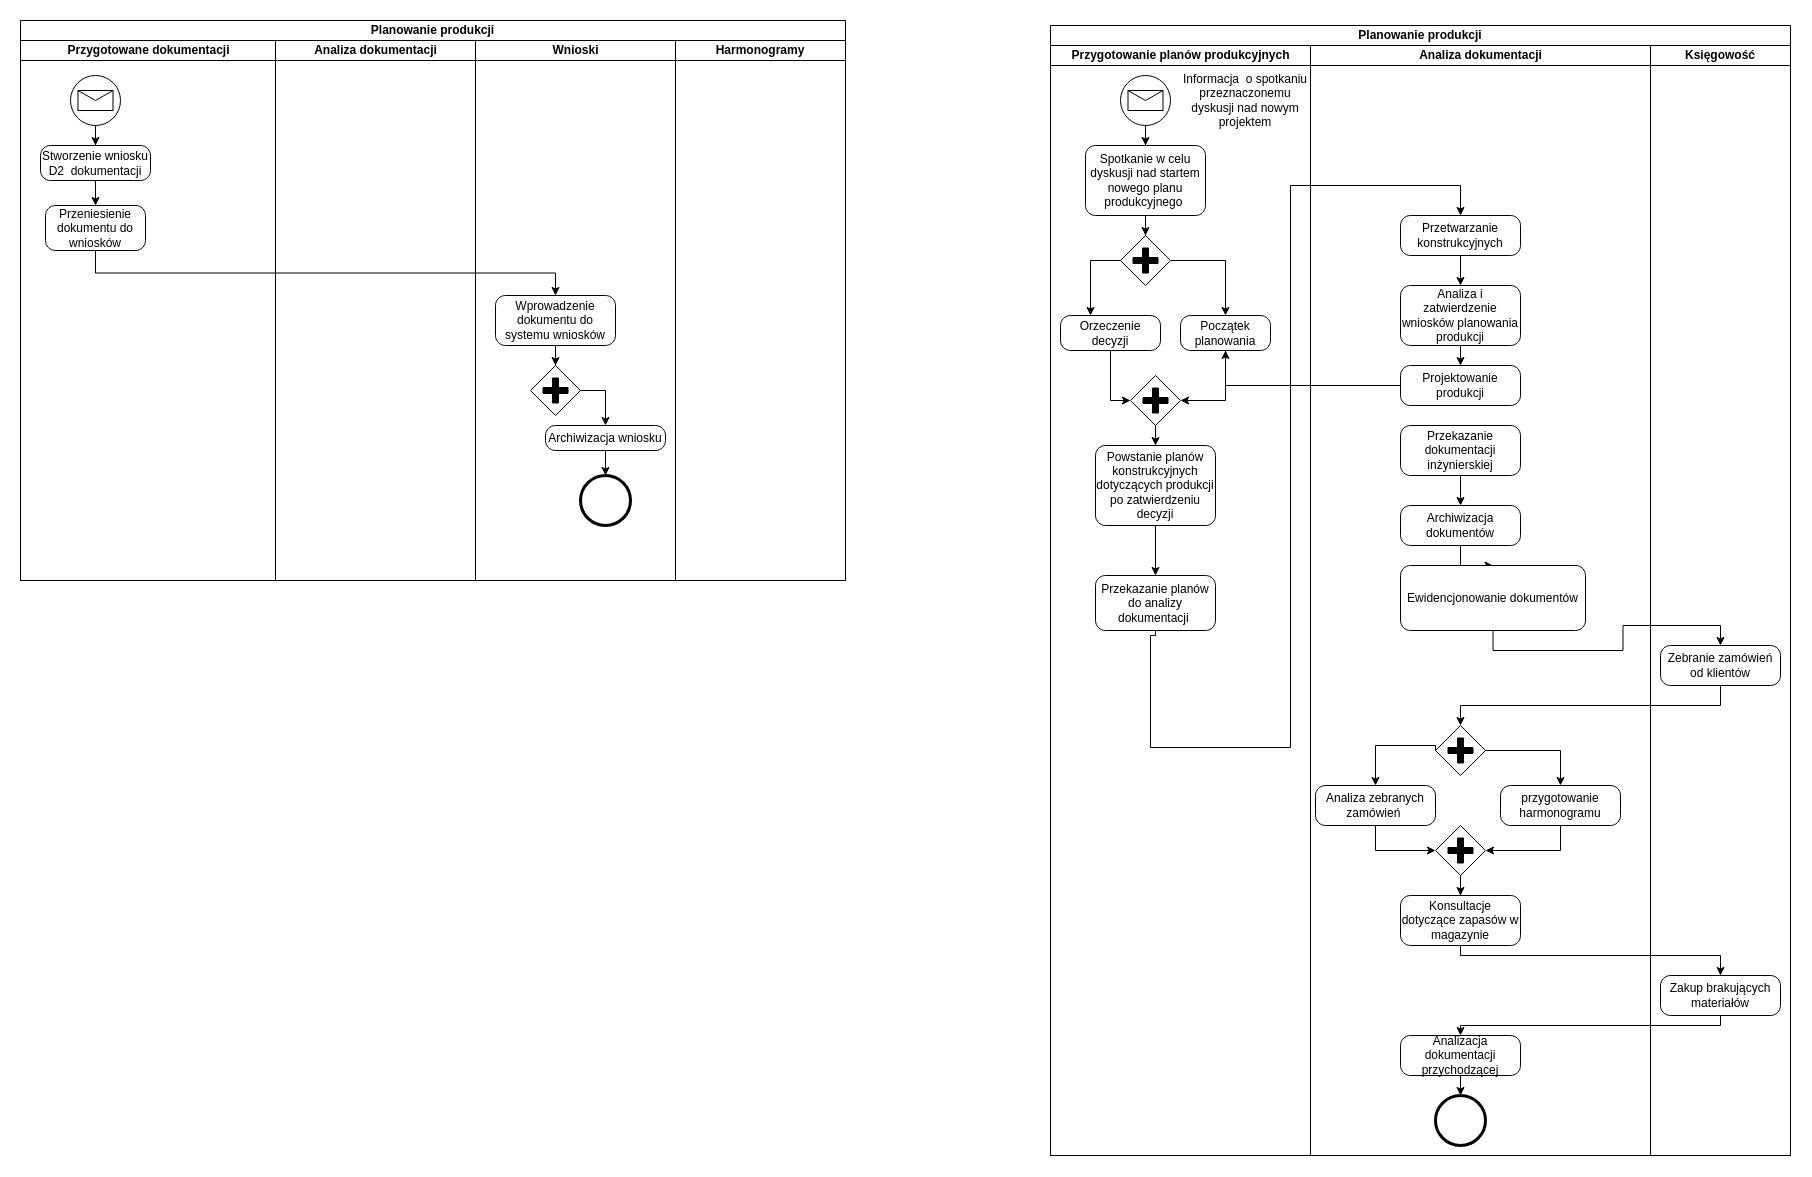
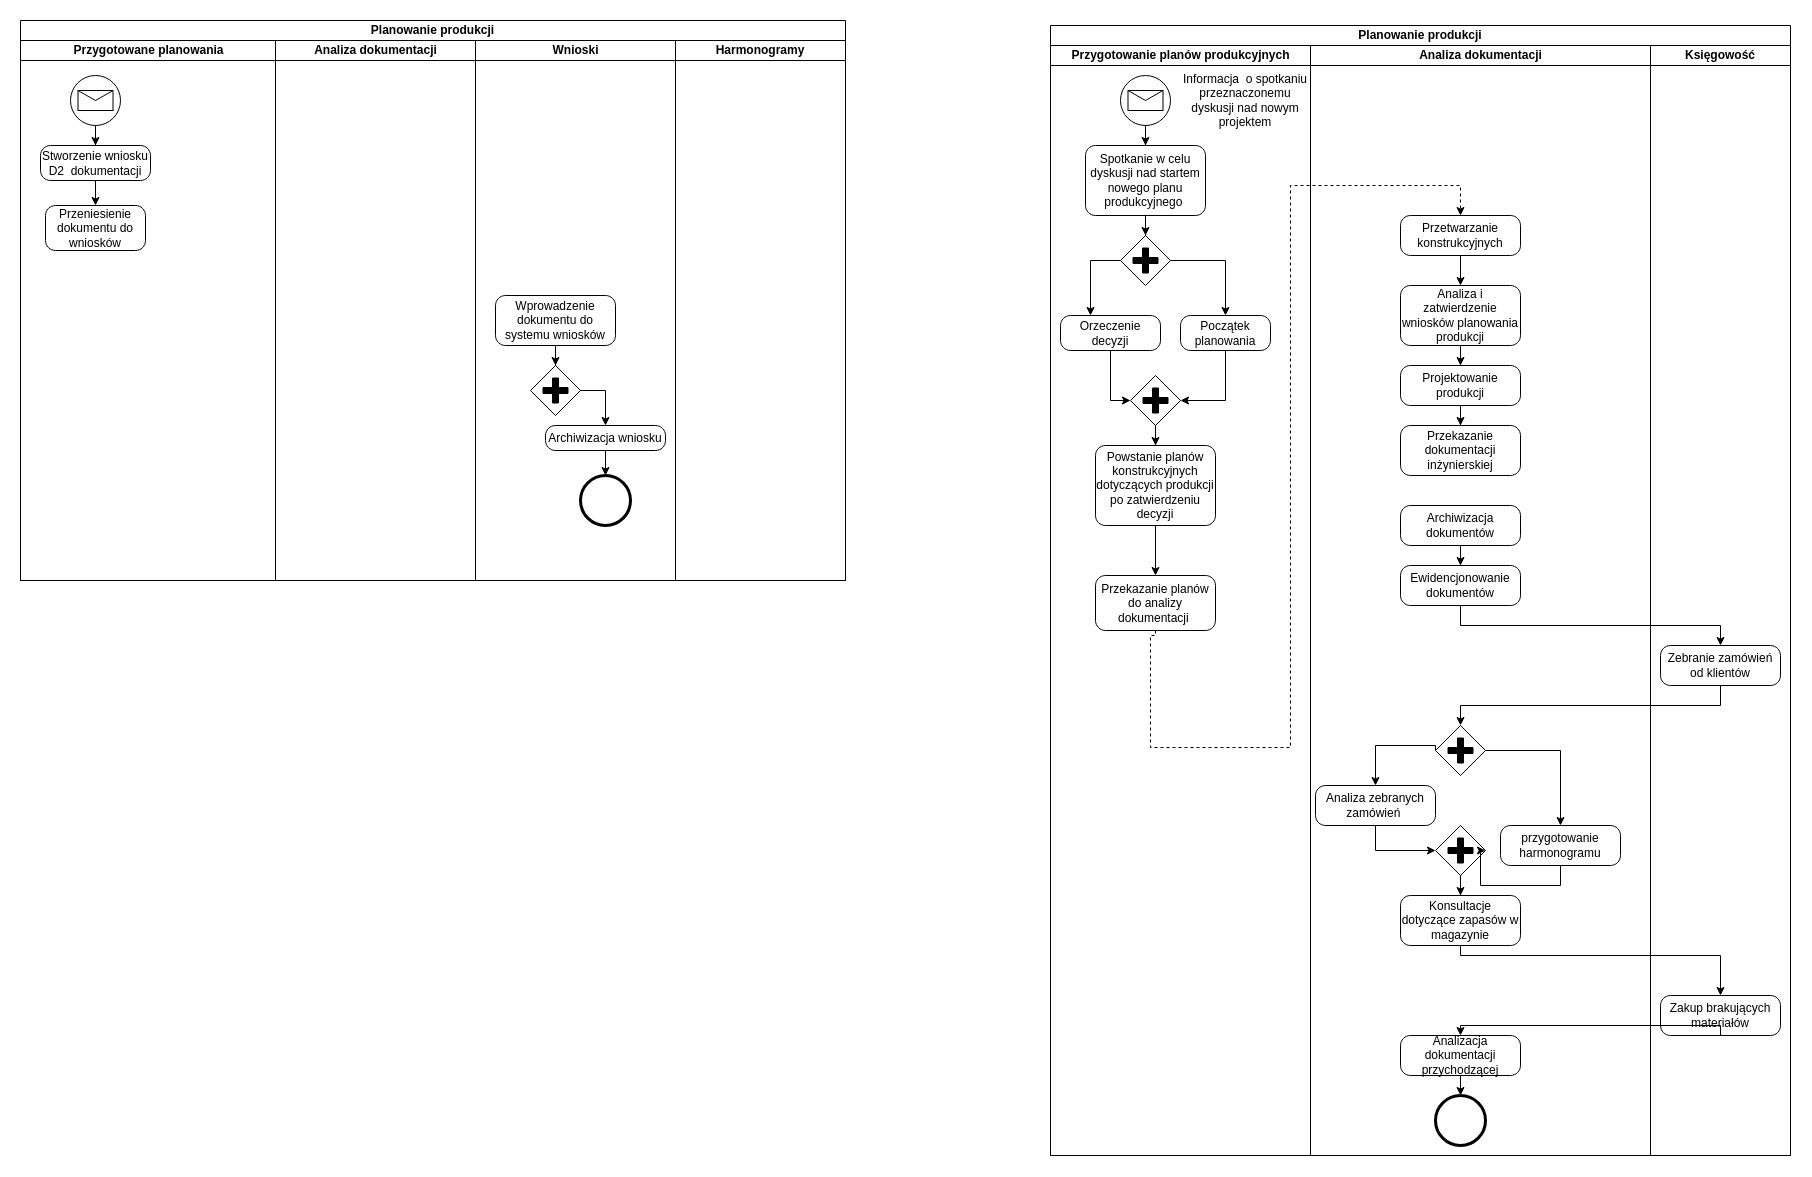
(149, 51) -> (149, 51)
(323, 273) -> none
(1315, 386) -> (1461, 420)
(1461, 495) -> none
(1291, 502) -> (1291, 502)
(1493, 598) -> (1461, 586)
(1561, 806) -> (1561, 846)
(1721, 996) -> (1721, 1016)
